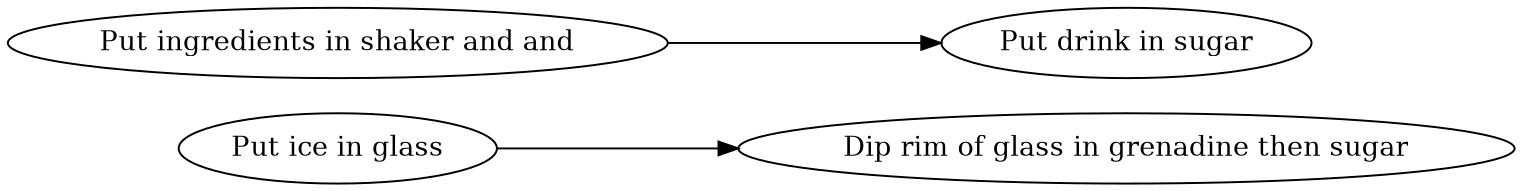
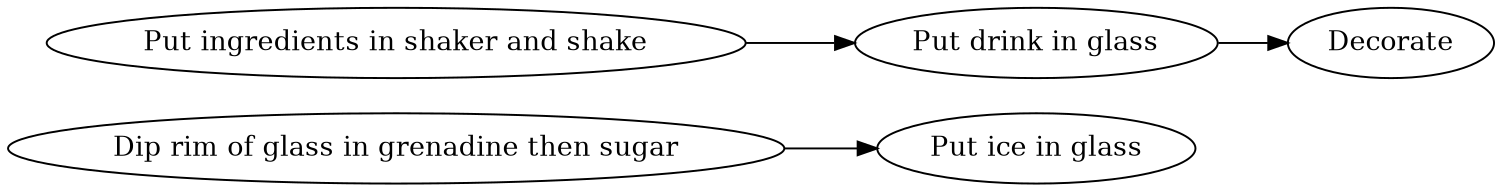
(338, 43) -> (396, 43)
(1126, 43) -> (1036, 43)
none -> (1391, 43)
(608, 148) -> (821, 148)
